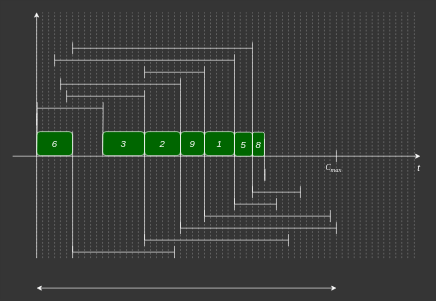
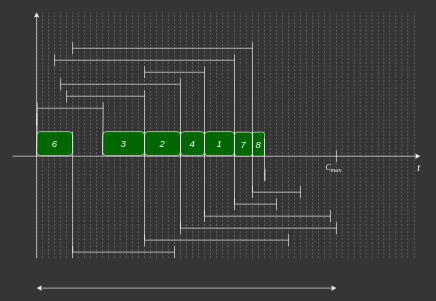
(192, 144) -> (192, 144)
(243, 144) -> (243, 144)
